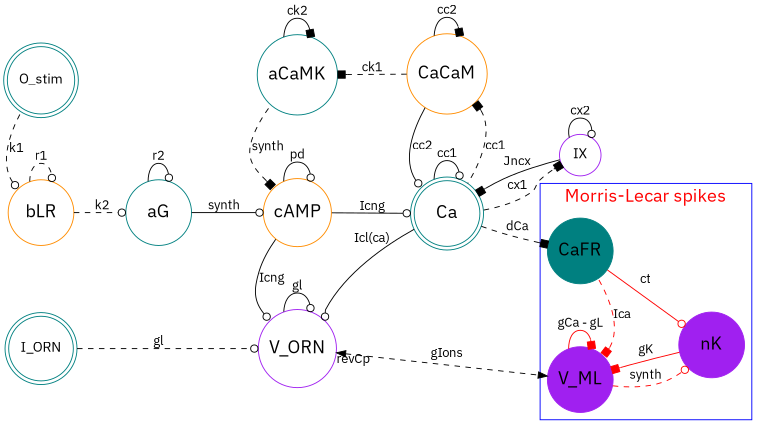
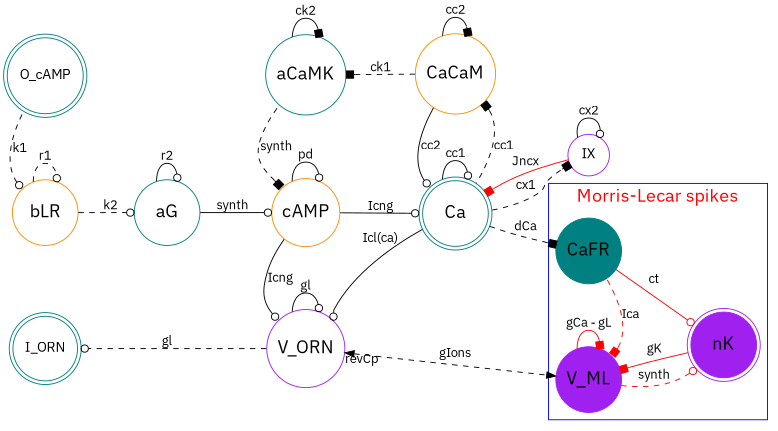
(41, 80) -> (45, 76)
(522, 172) -> (530, 172)
(712, 345) -> (724, 345)
(164, 349) -> (177, 349)
